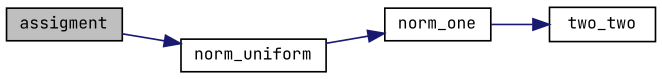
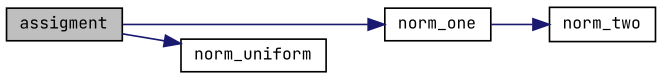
(602, 24) -> (602, 24)
(347, 40) -> (245, 24)
